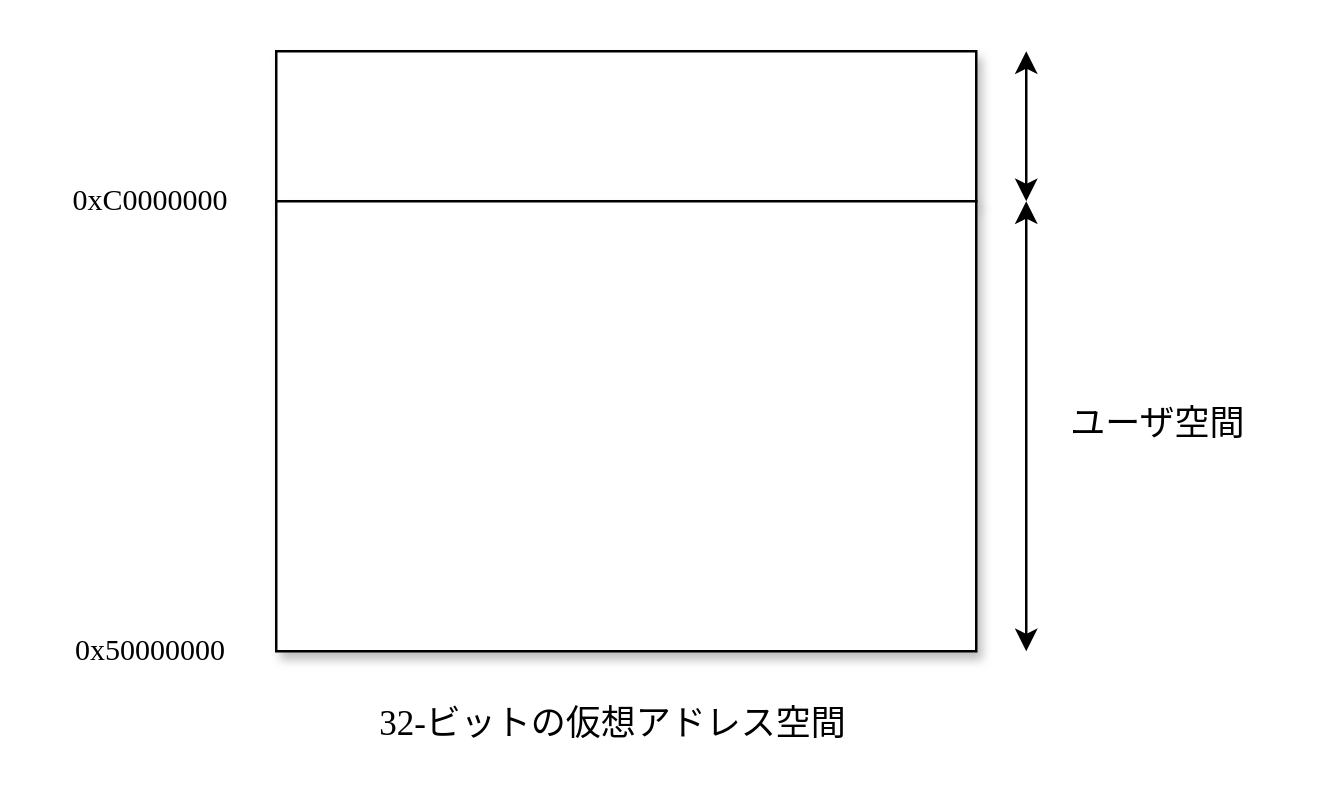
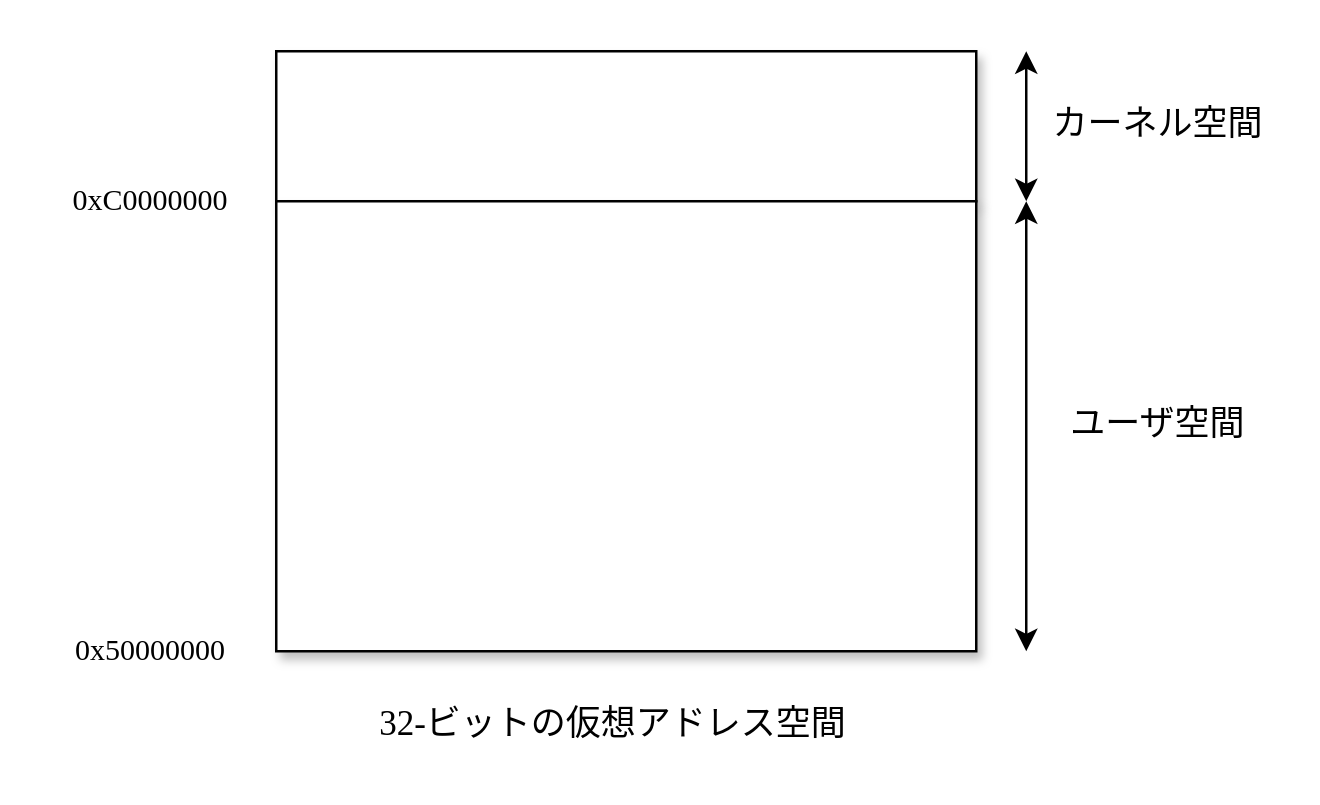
none -> (1159, 126)
